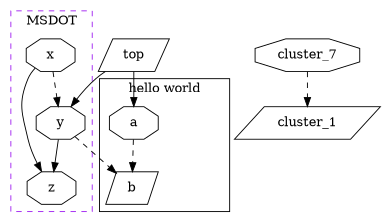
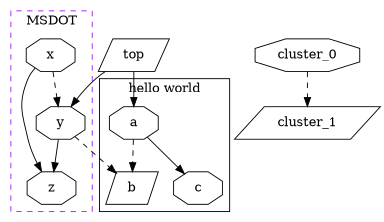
(307, 55) -> (307, 55)
none -> (198, 188)
